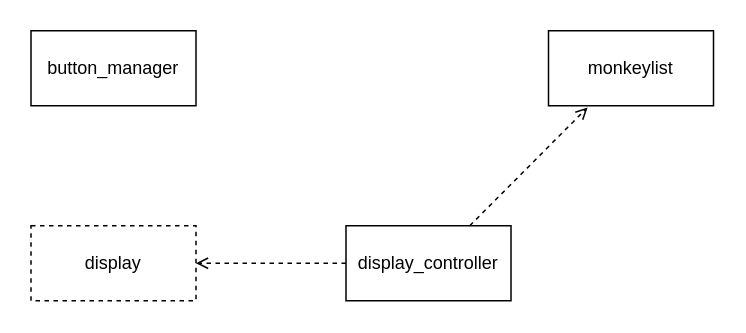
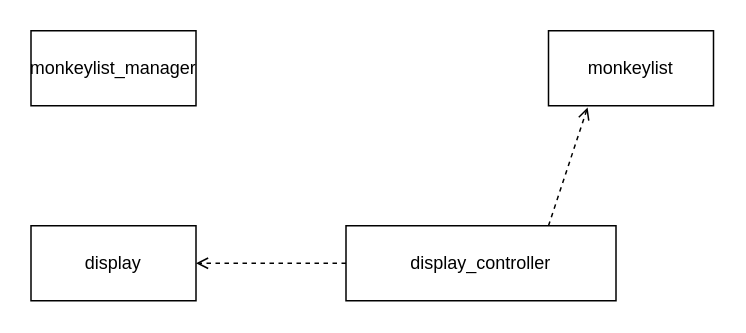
(113, 68) -> (113, 68)
(113, 263) -> (113, 263)
(428, 263) -> (481, 263)
